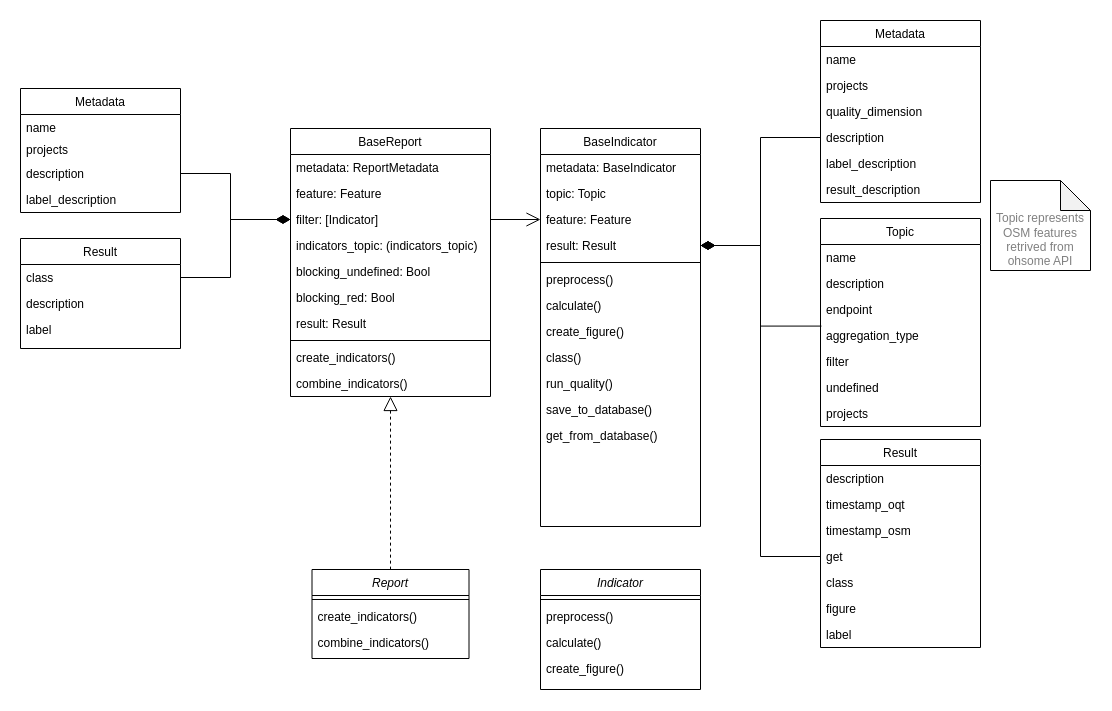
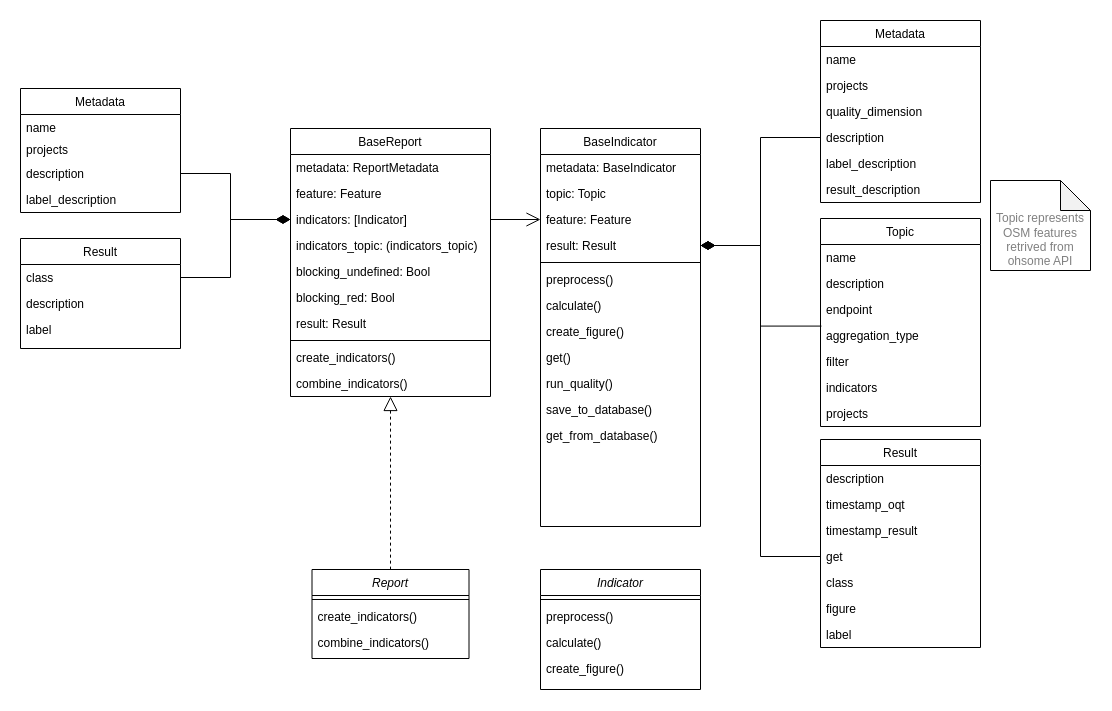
(352, 220) -> (365, 220)
(568, 358) -> (563, 358)
(855, 388) -> (856, 388)
(868, 531) -> (877, 531)
